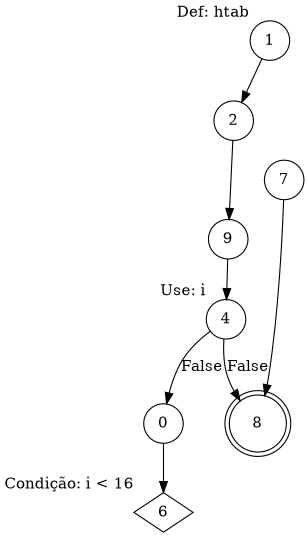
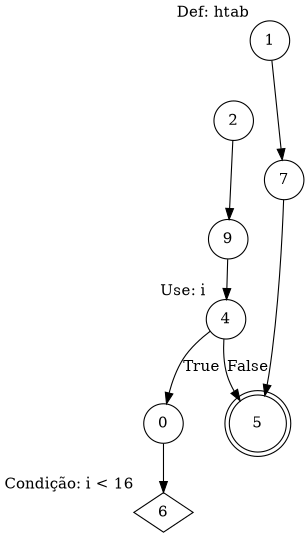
(254, 76) -> (276, 105)
(202, 367) -> (202, 367)
(258, 424) -> (258, 424)
